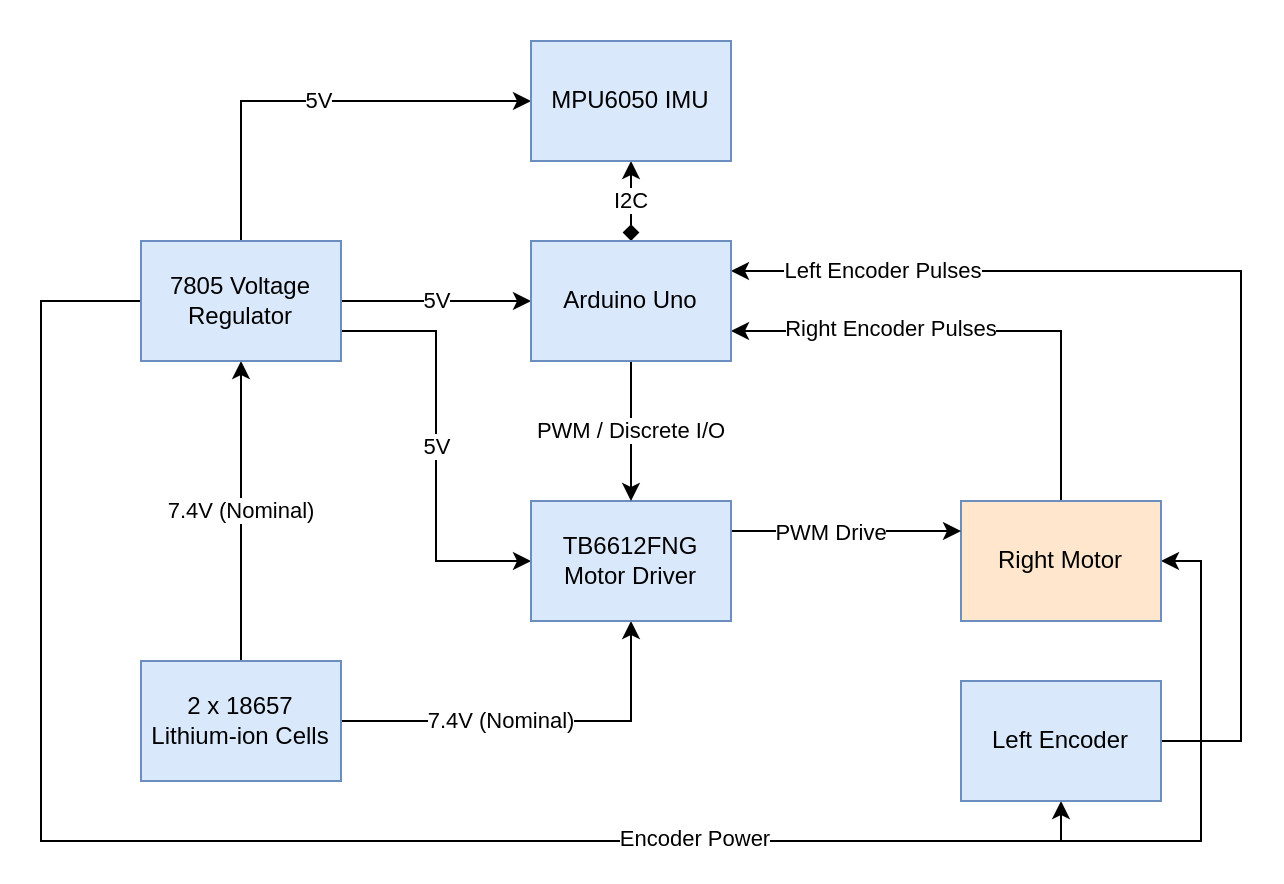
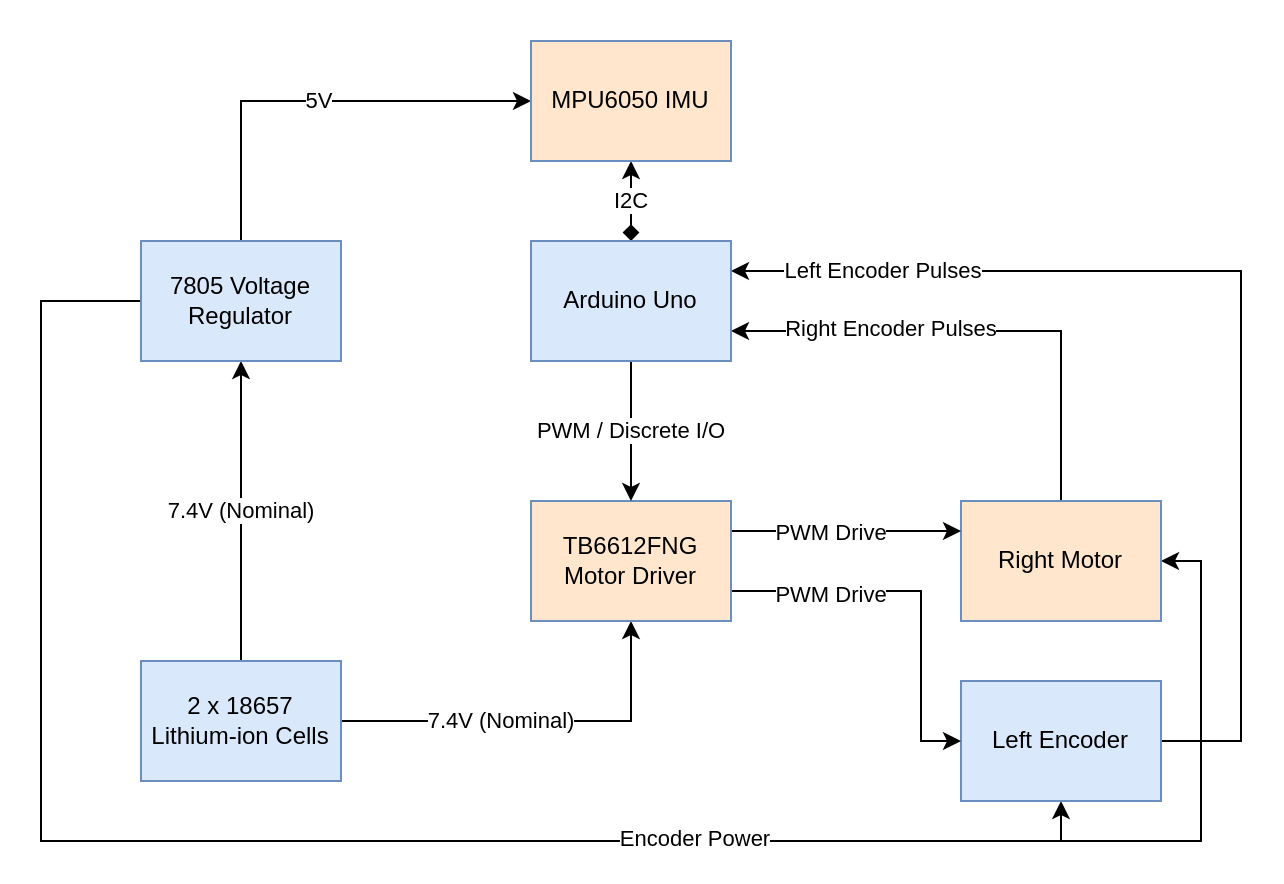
(631, 101) -> (631, 101)
(429, 301) -> none
(436, 439) -> none
(631, 561) -> (631, 561)
none -> (914, 591)
